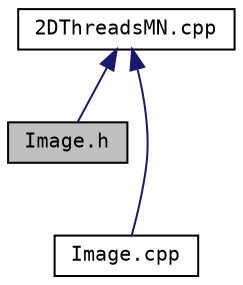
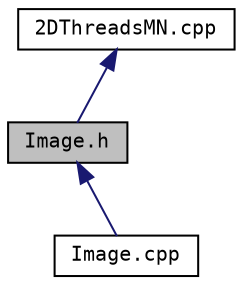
(147, 153) -> (102, 209)
